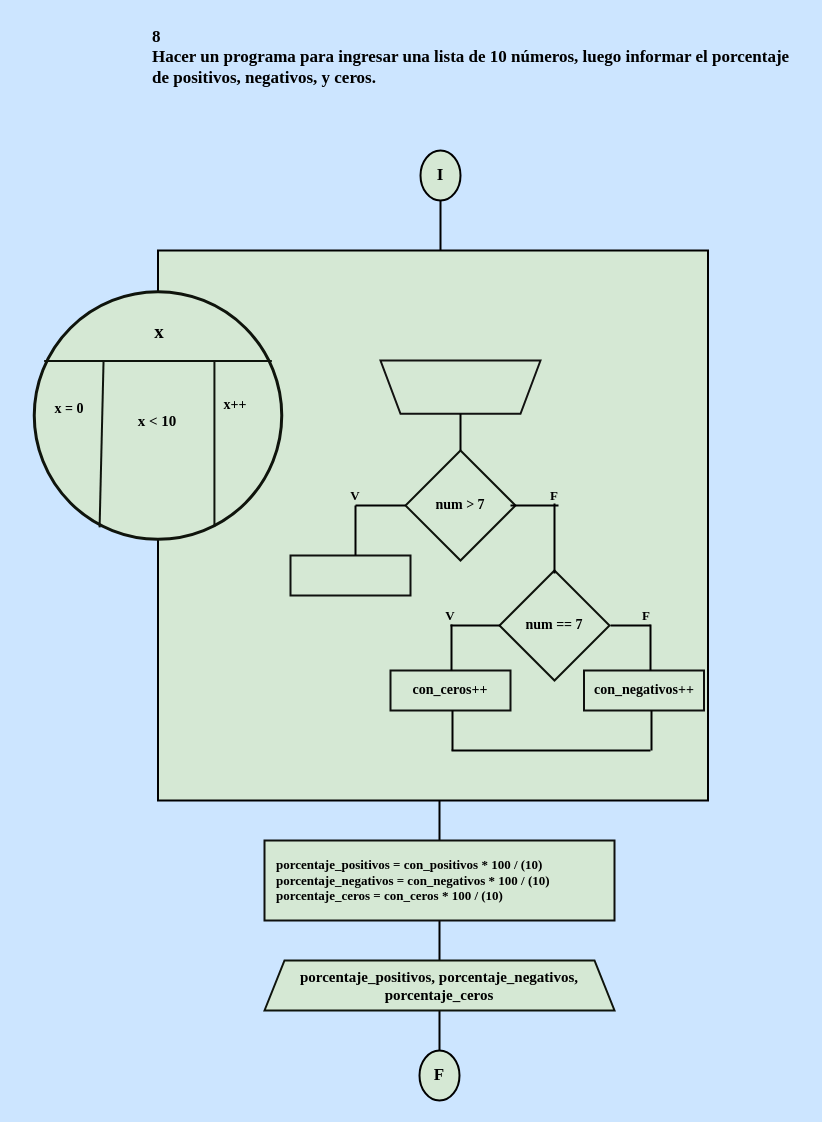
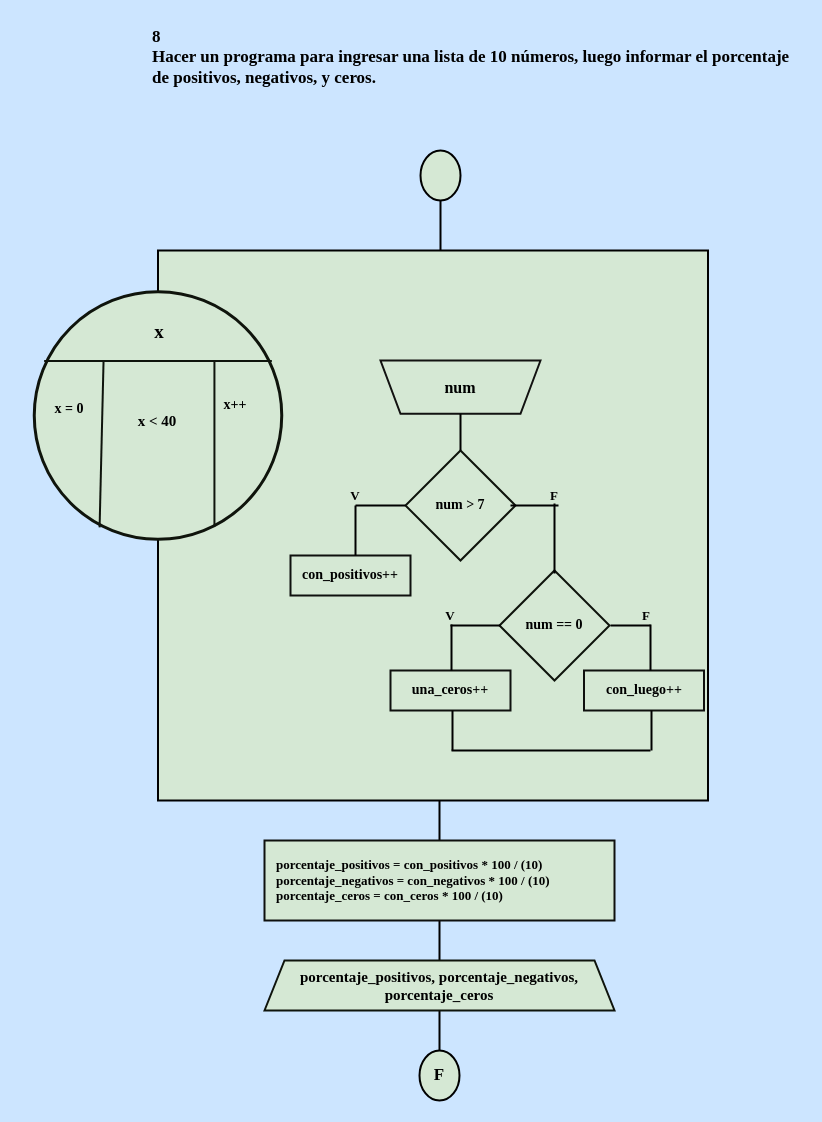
(441, 176) -> none
none -> (461, 387)
(158, 421) -> (158, 421)
none -> (351, 576)
(555, 626) -> (555, 626)
(451, 691) -> (451, 691)
(645, 691) -> (645, 691)
